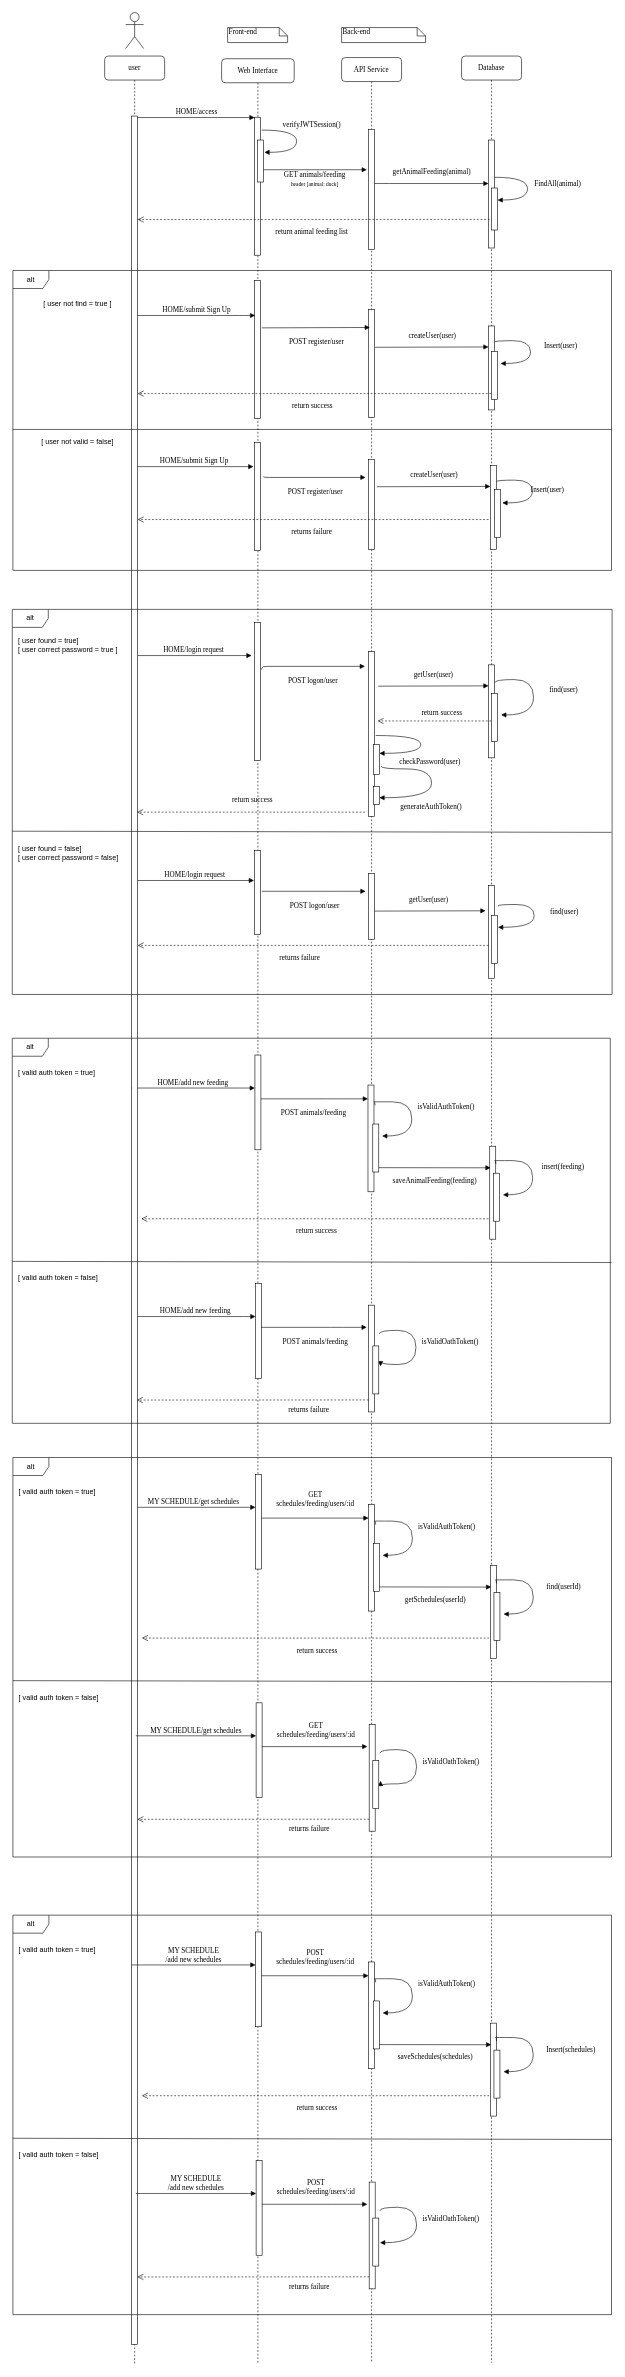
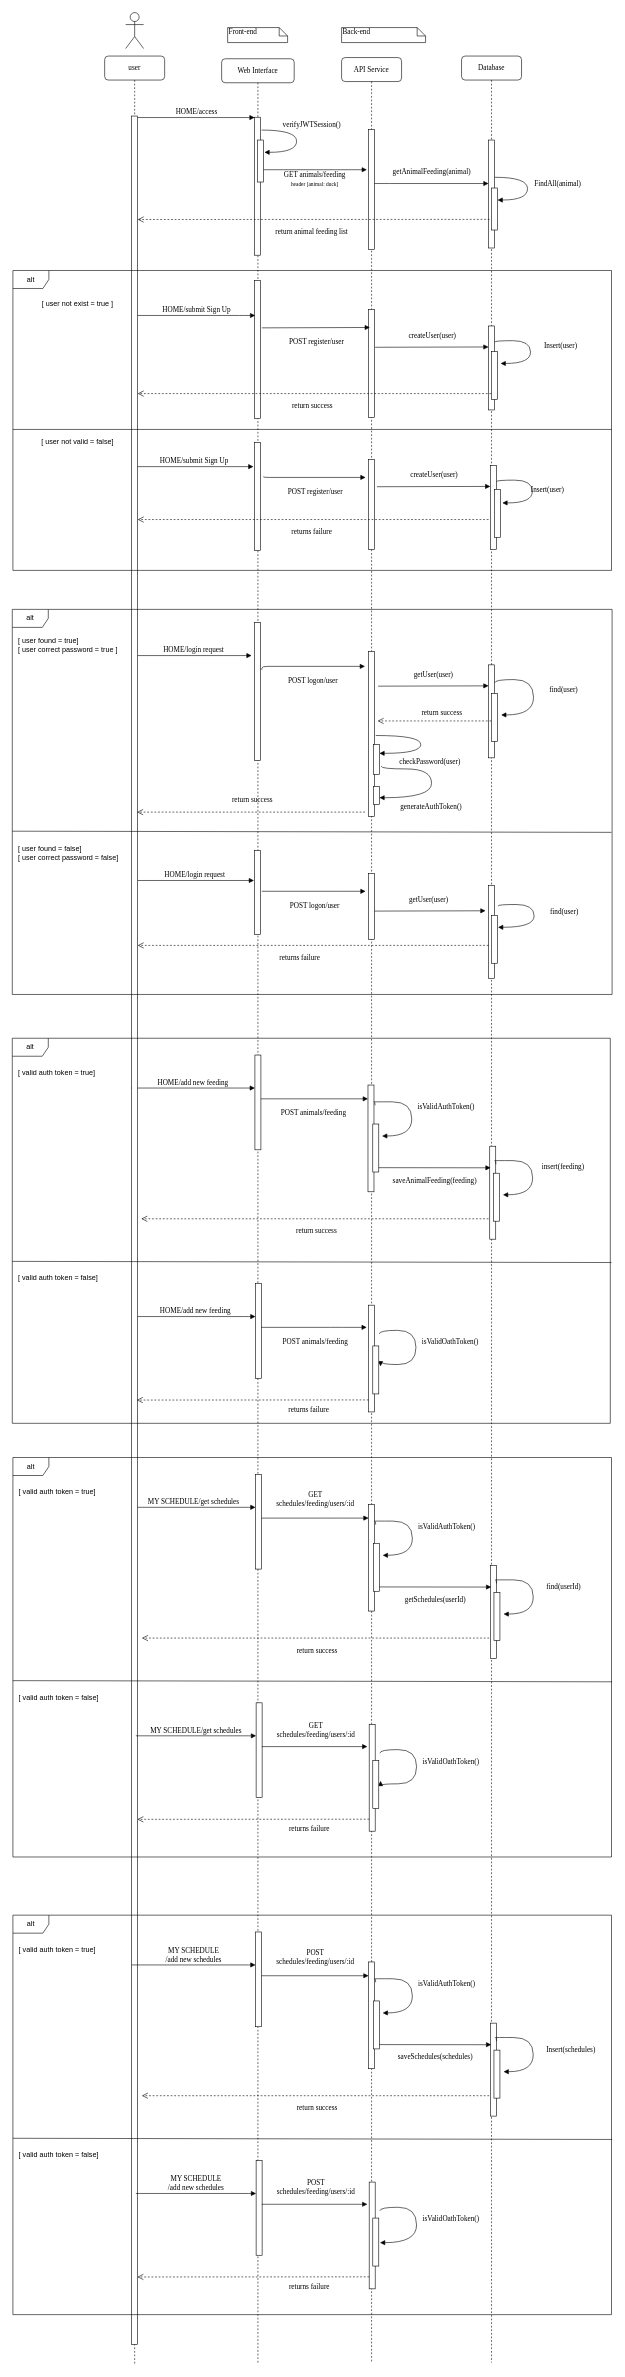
(78, 303) -> (78, 303)
